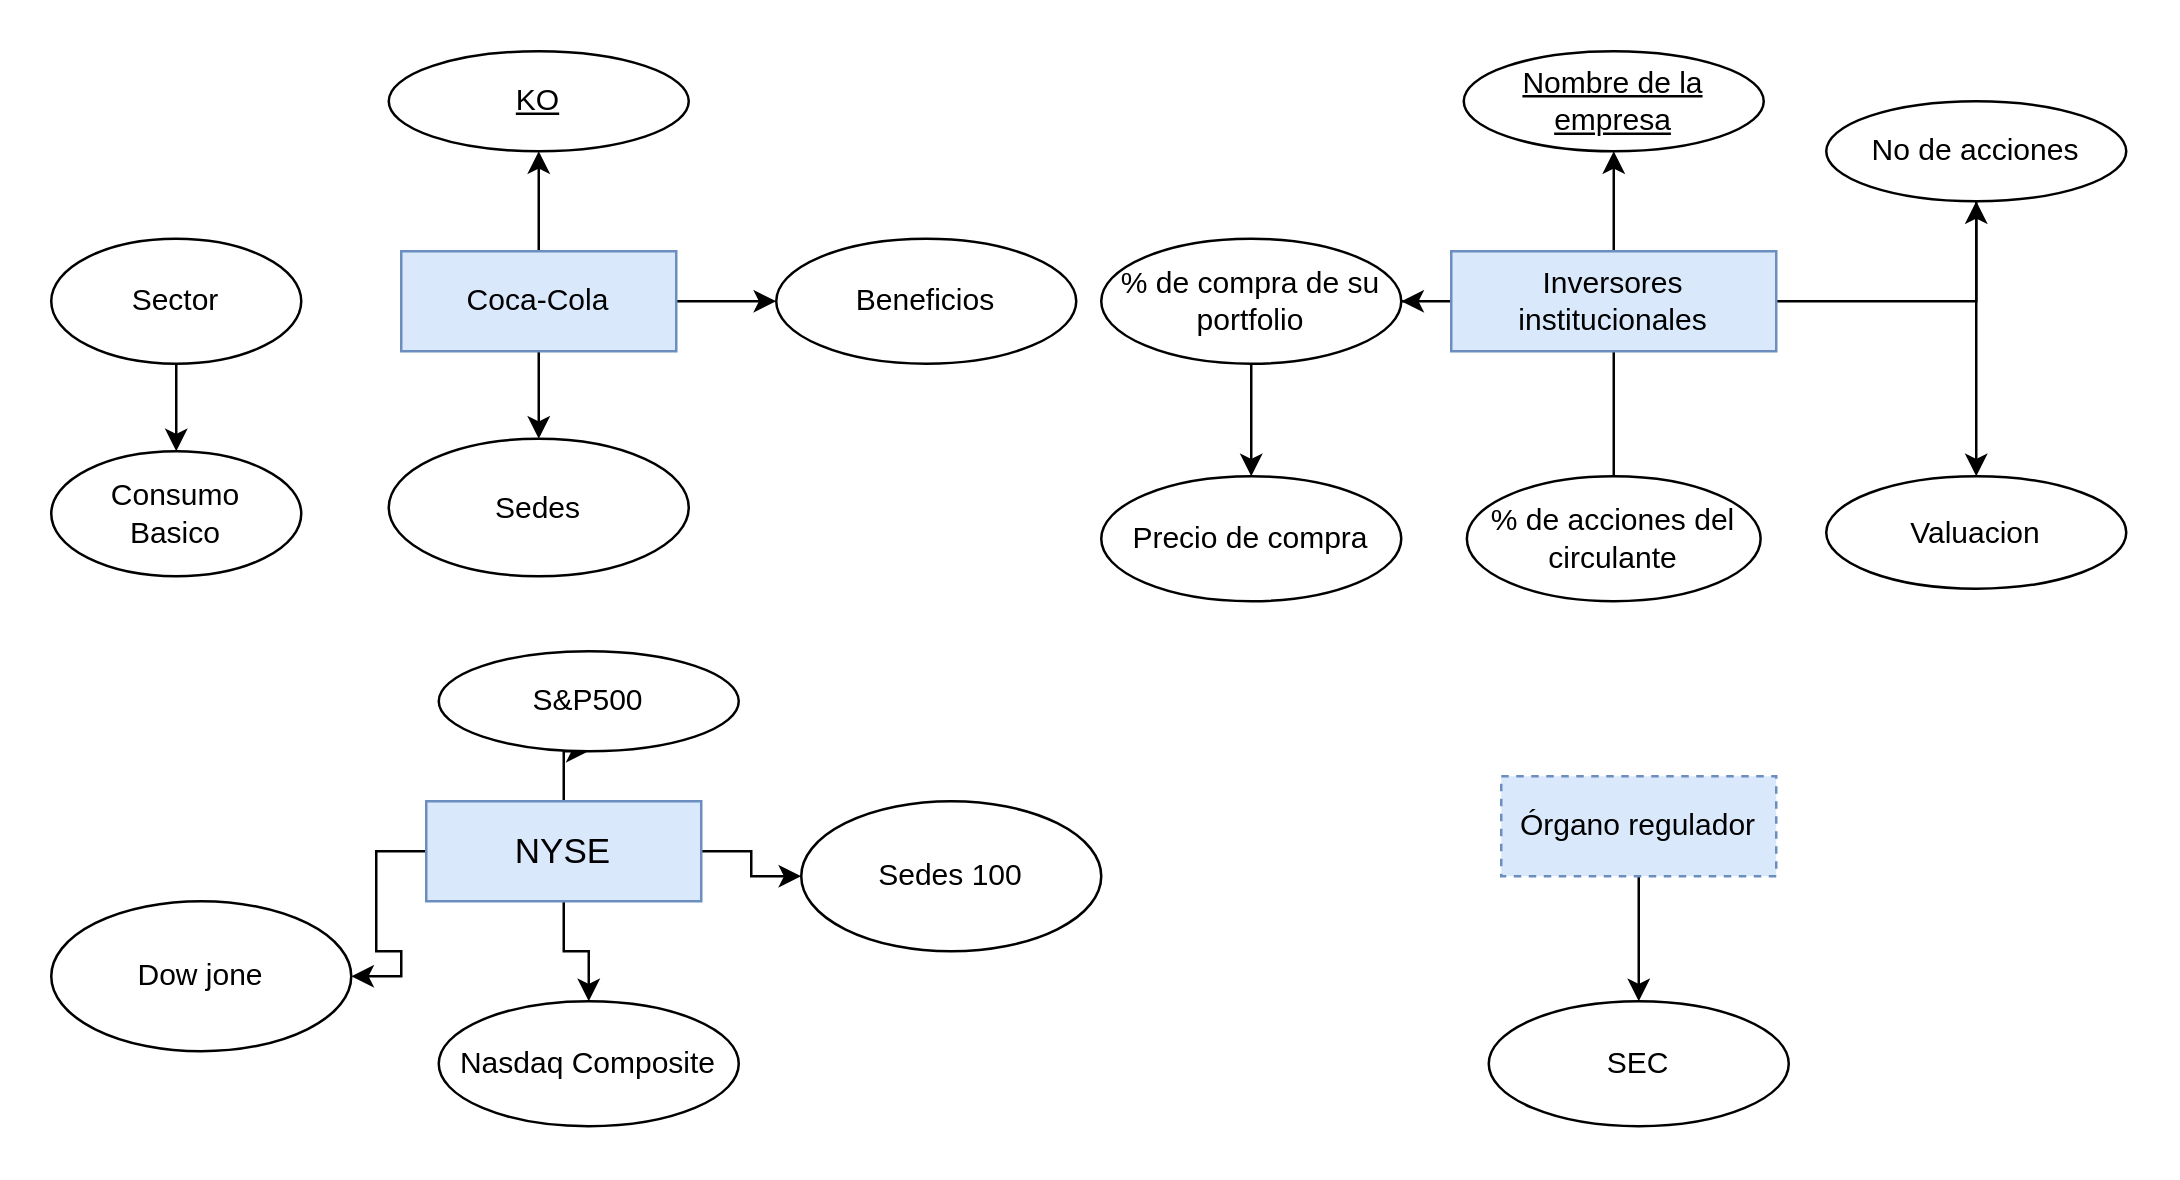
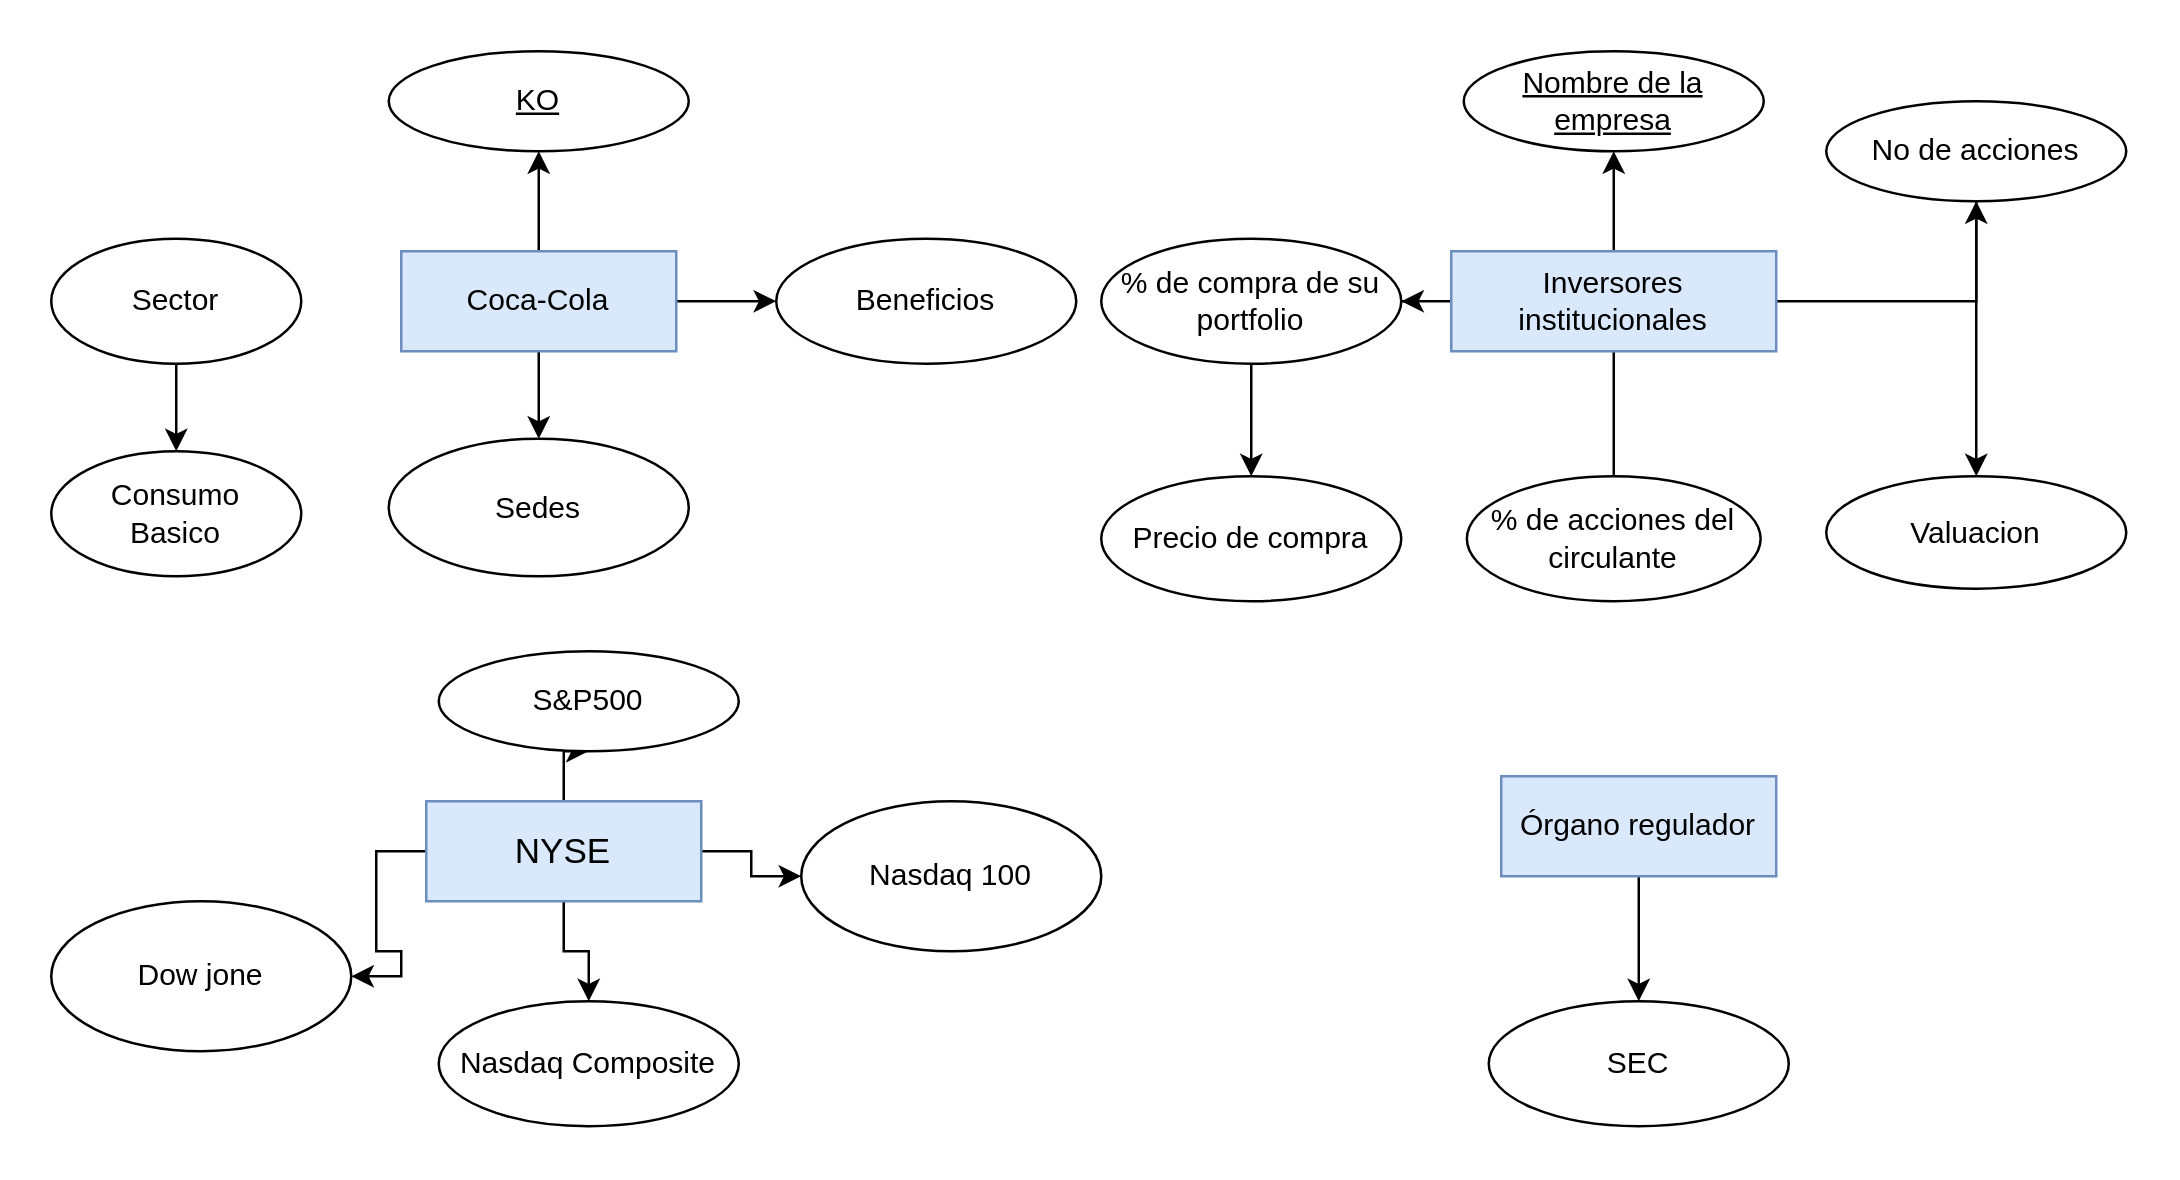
(1639, 826) -> (1639, 826)
(951, 876) -> (951, 876)
